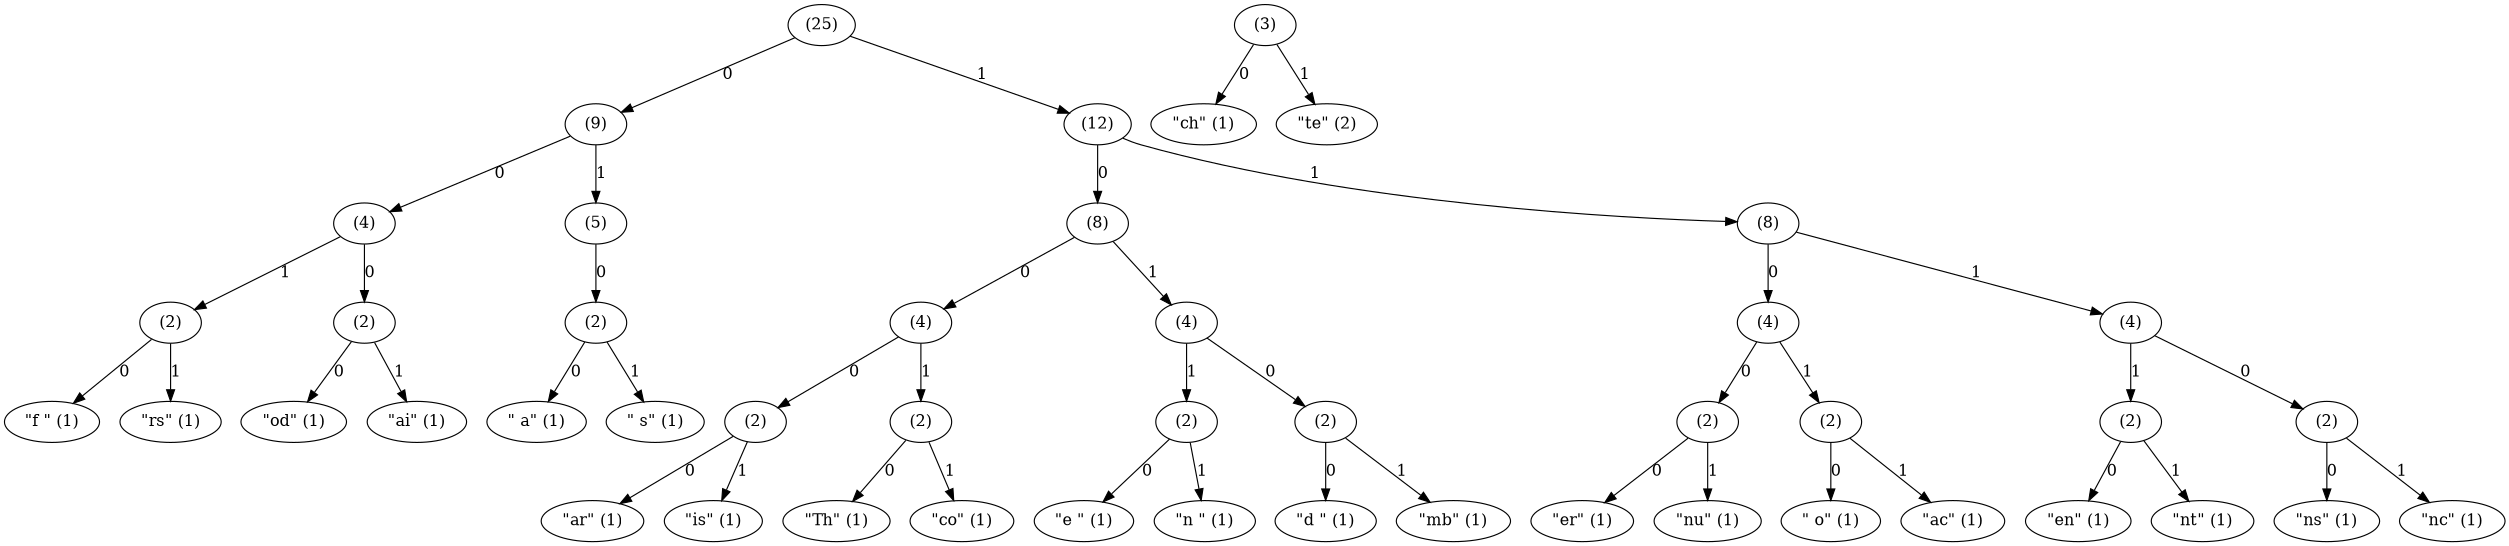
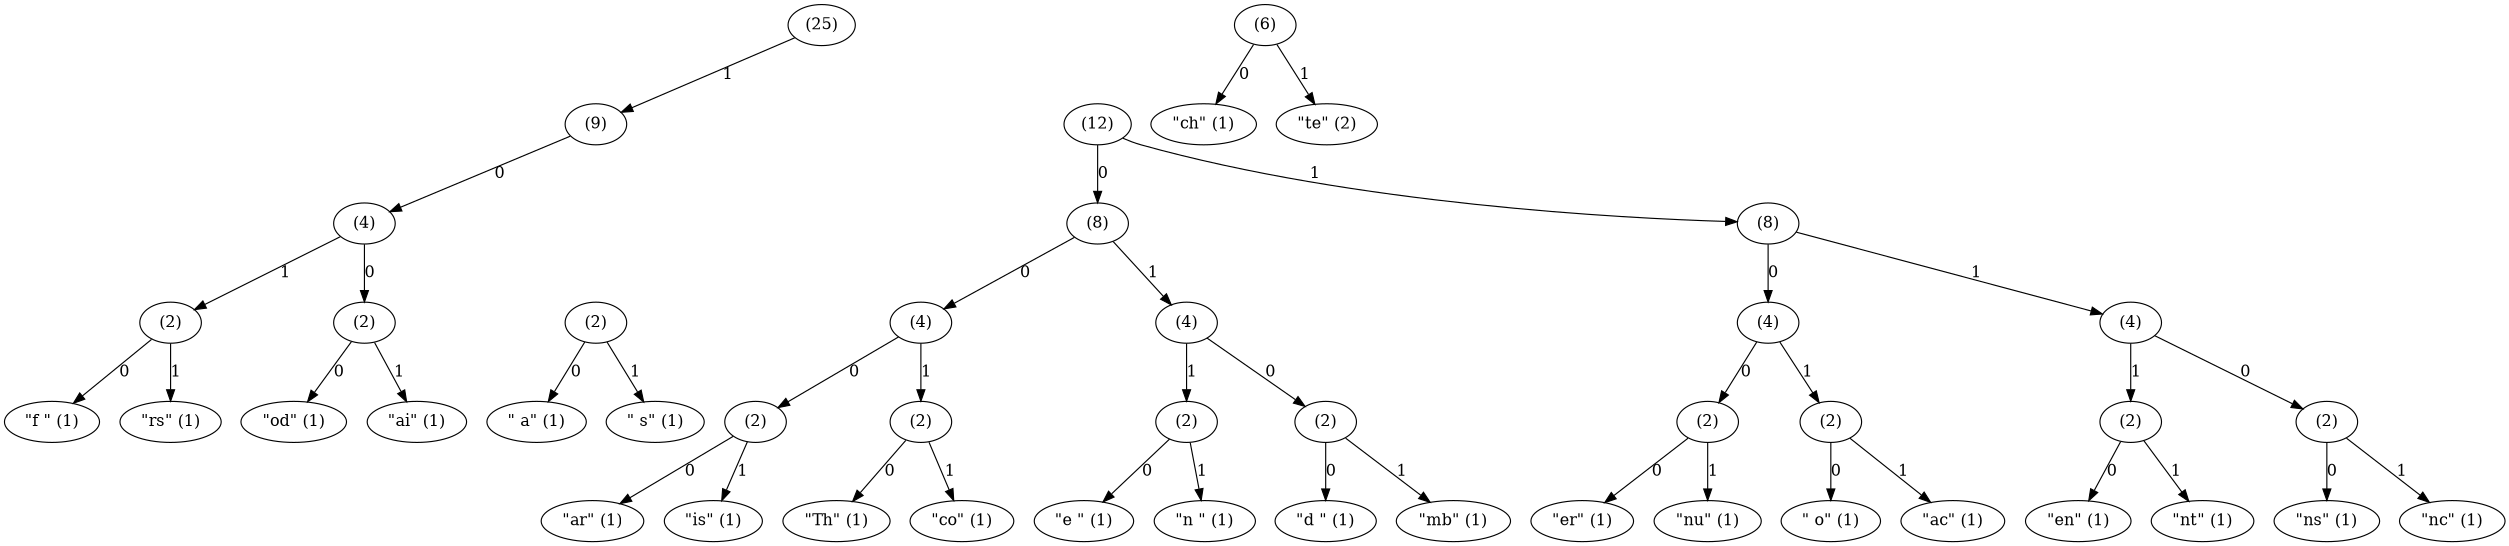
(1265, 25) -> (1265, 25)
(954, 73) -> none
(728, 75) -> (728, 75)
(596, 223) -> none
